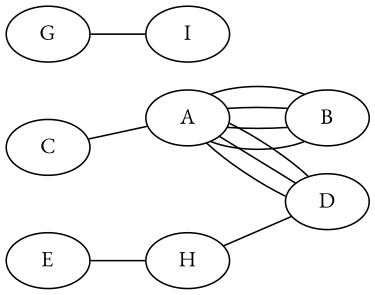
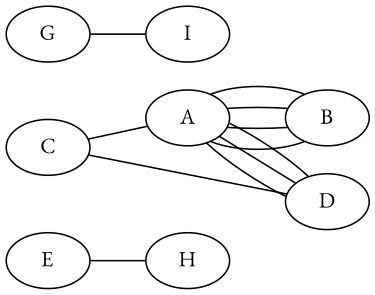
(258, 231) -> (188, 175)
